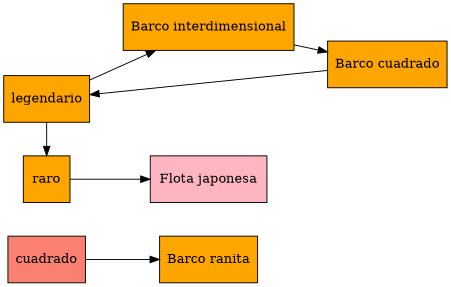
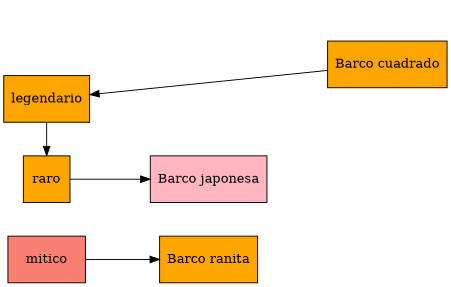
(209, 27) -> none
(209, 179) -> (209, 179)
(47, 259) -> (47, 259)
